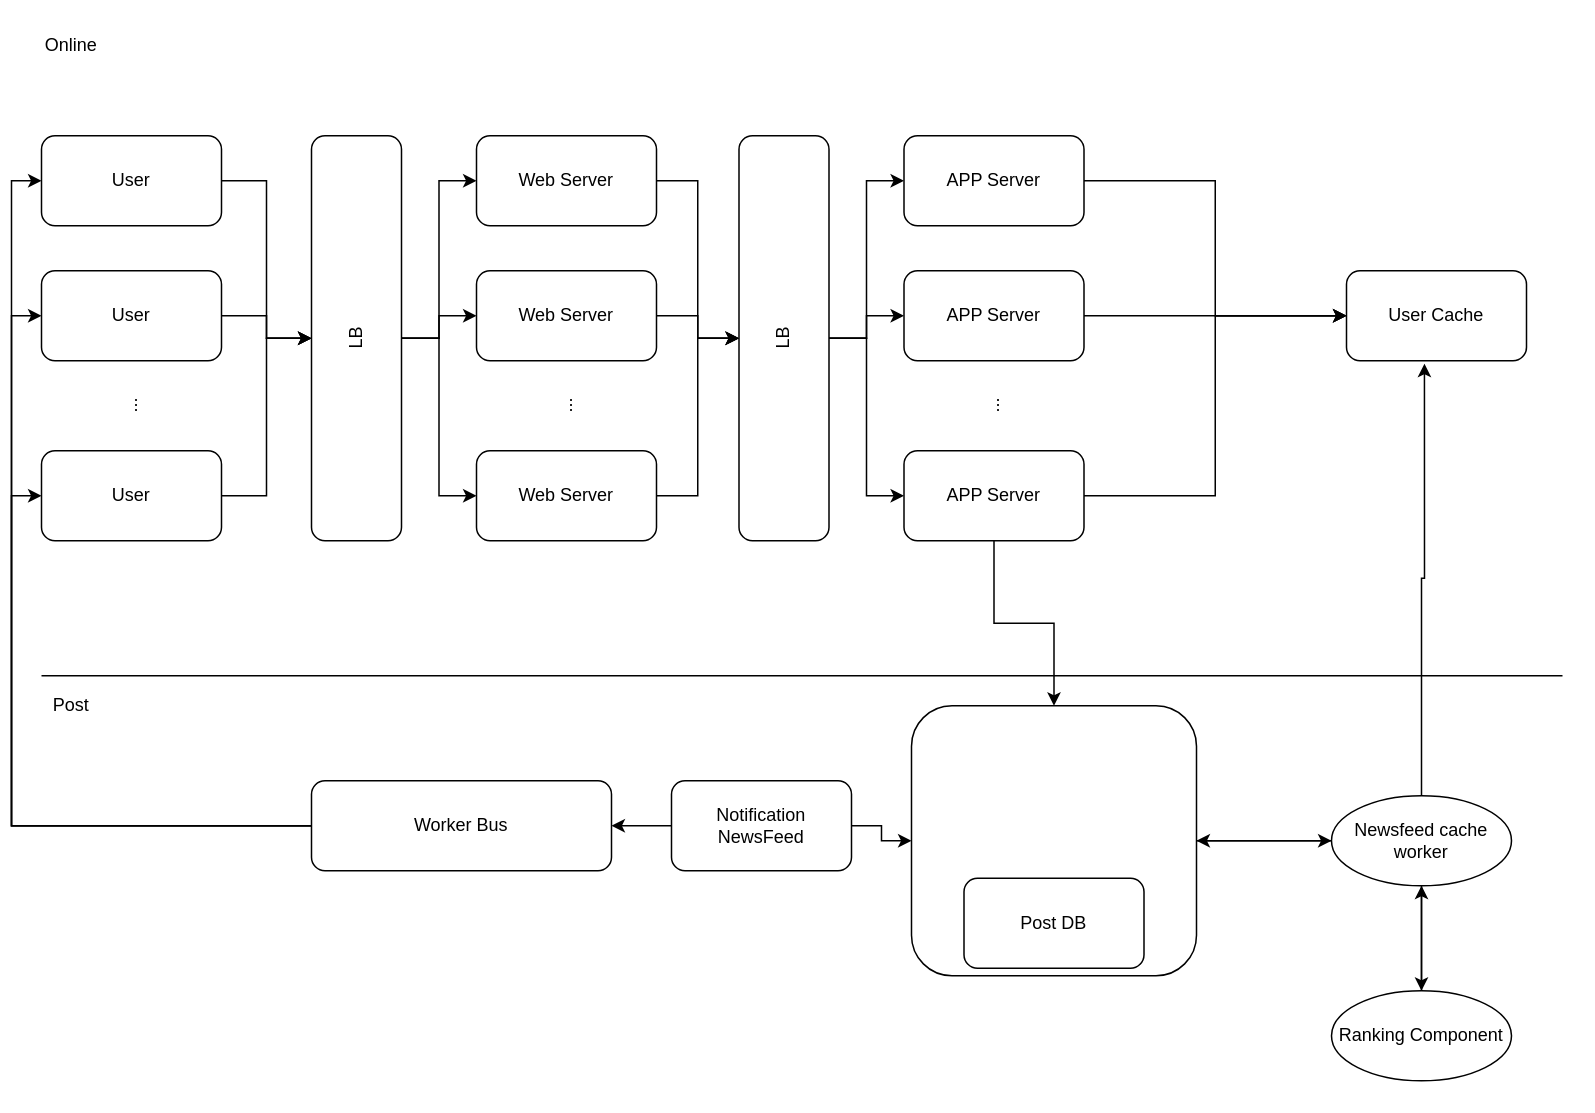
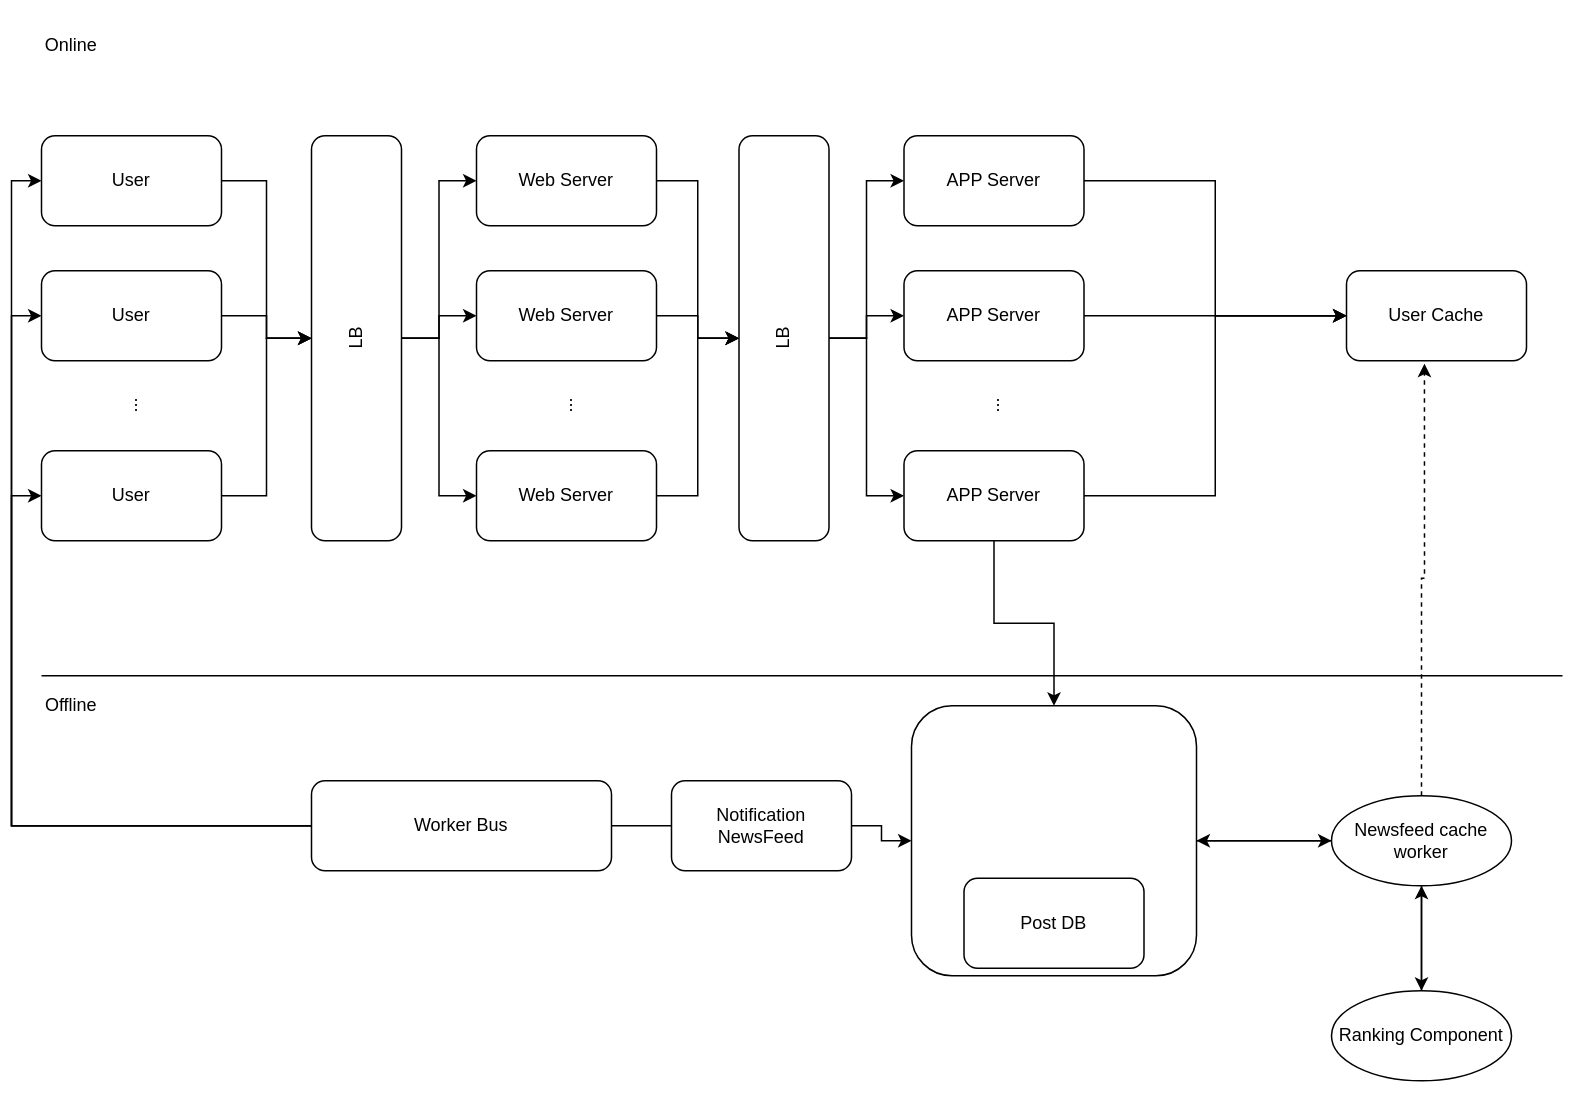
(1421, 582) -> (1421, 582)
(71, 706) -> (71, 706)
(623, 826) -> (618, 826)
